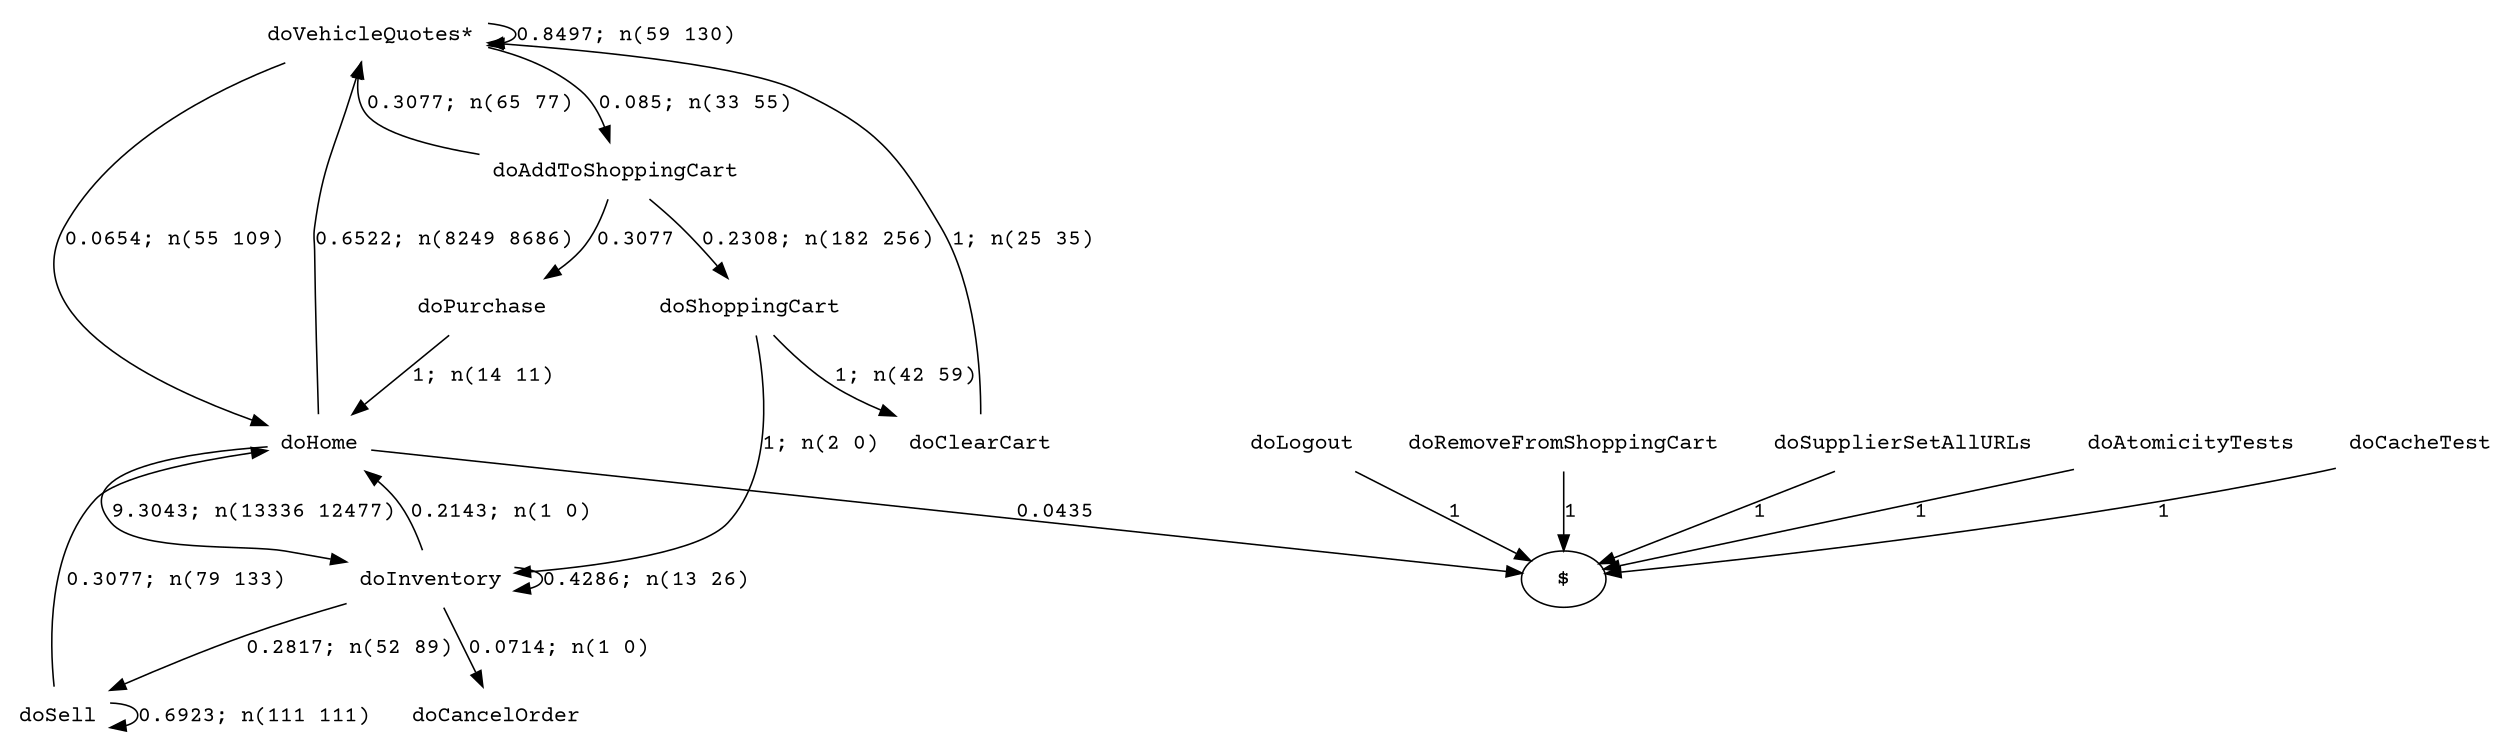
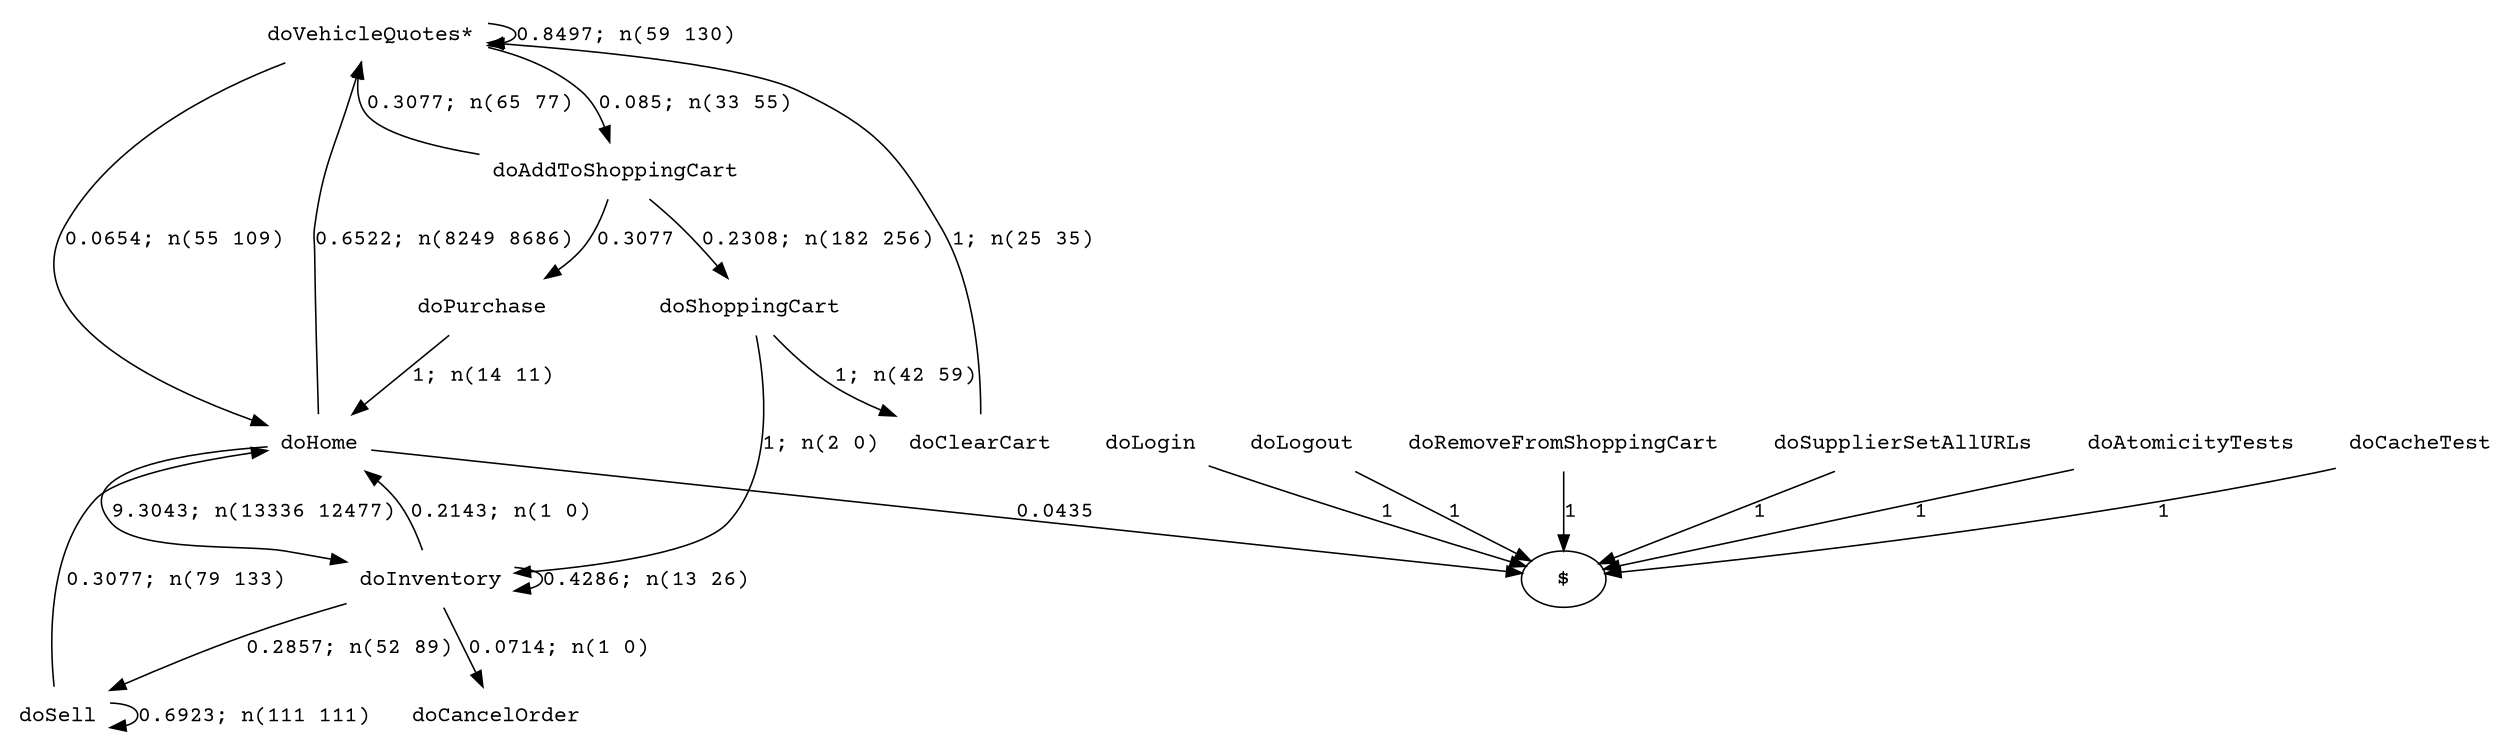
none -> (1150, 443)
(350, 647) -> (350, 647)
